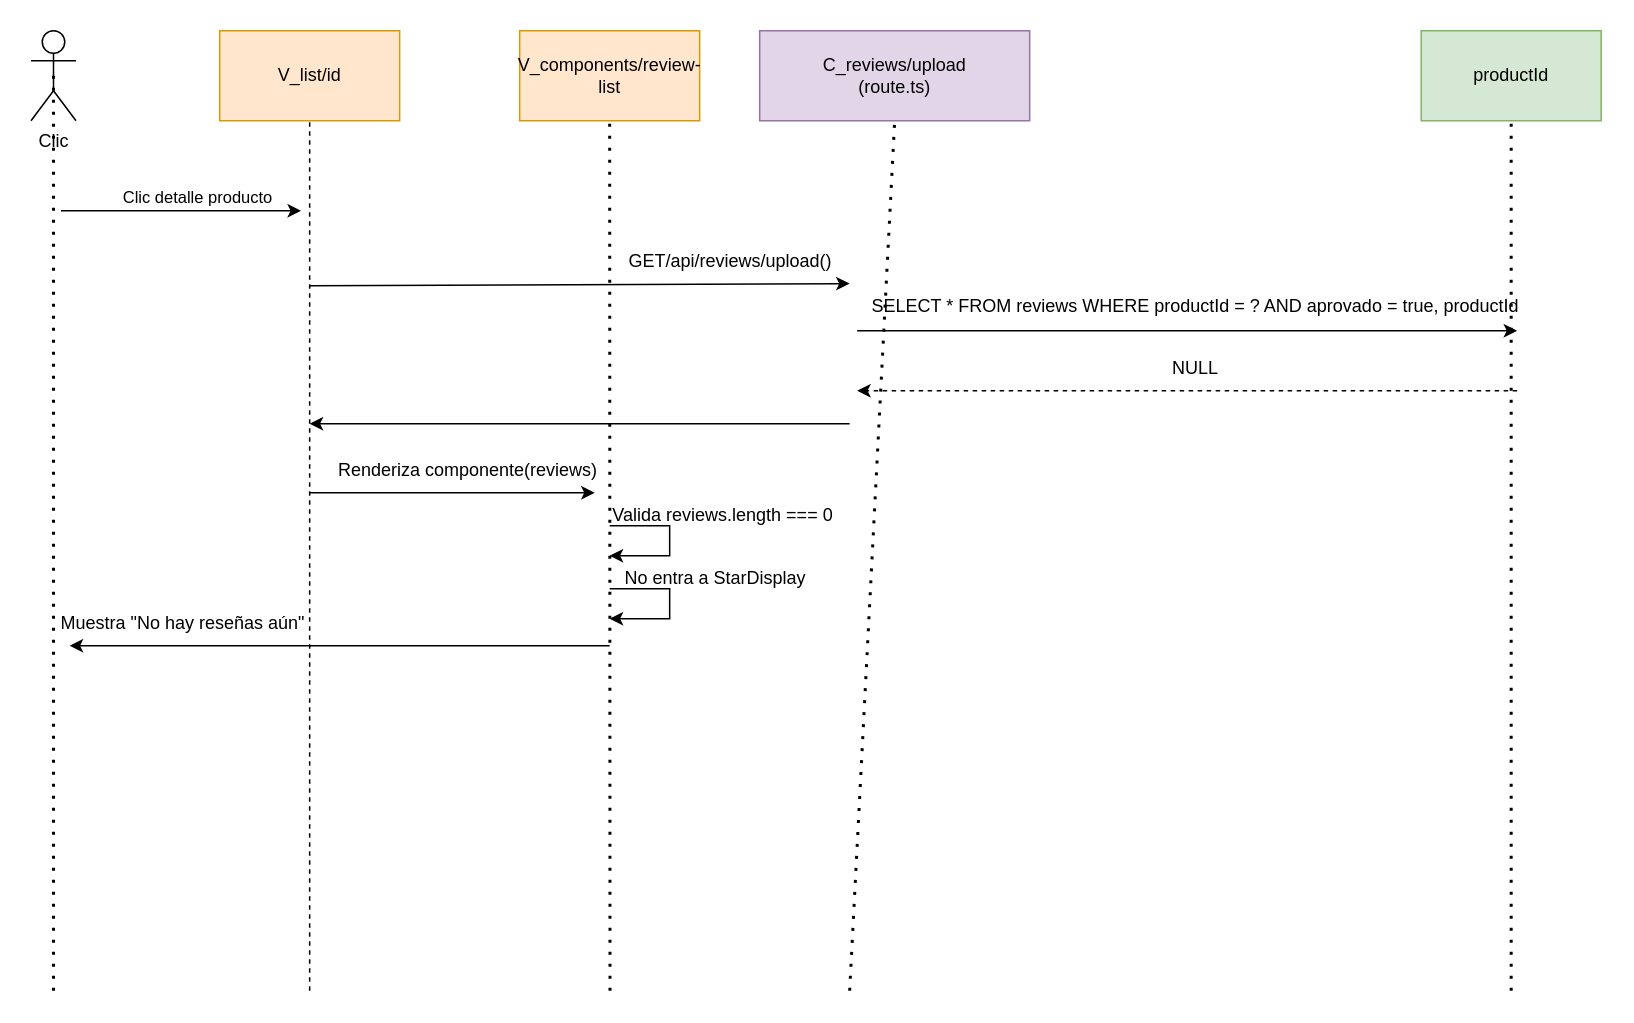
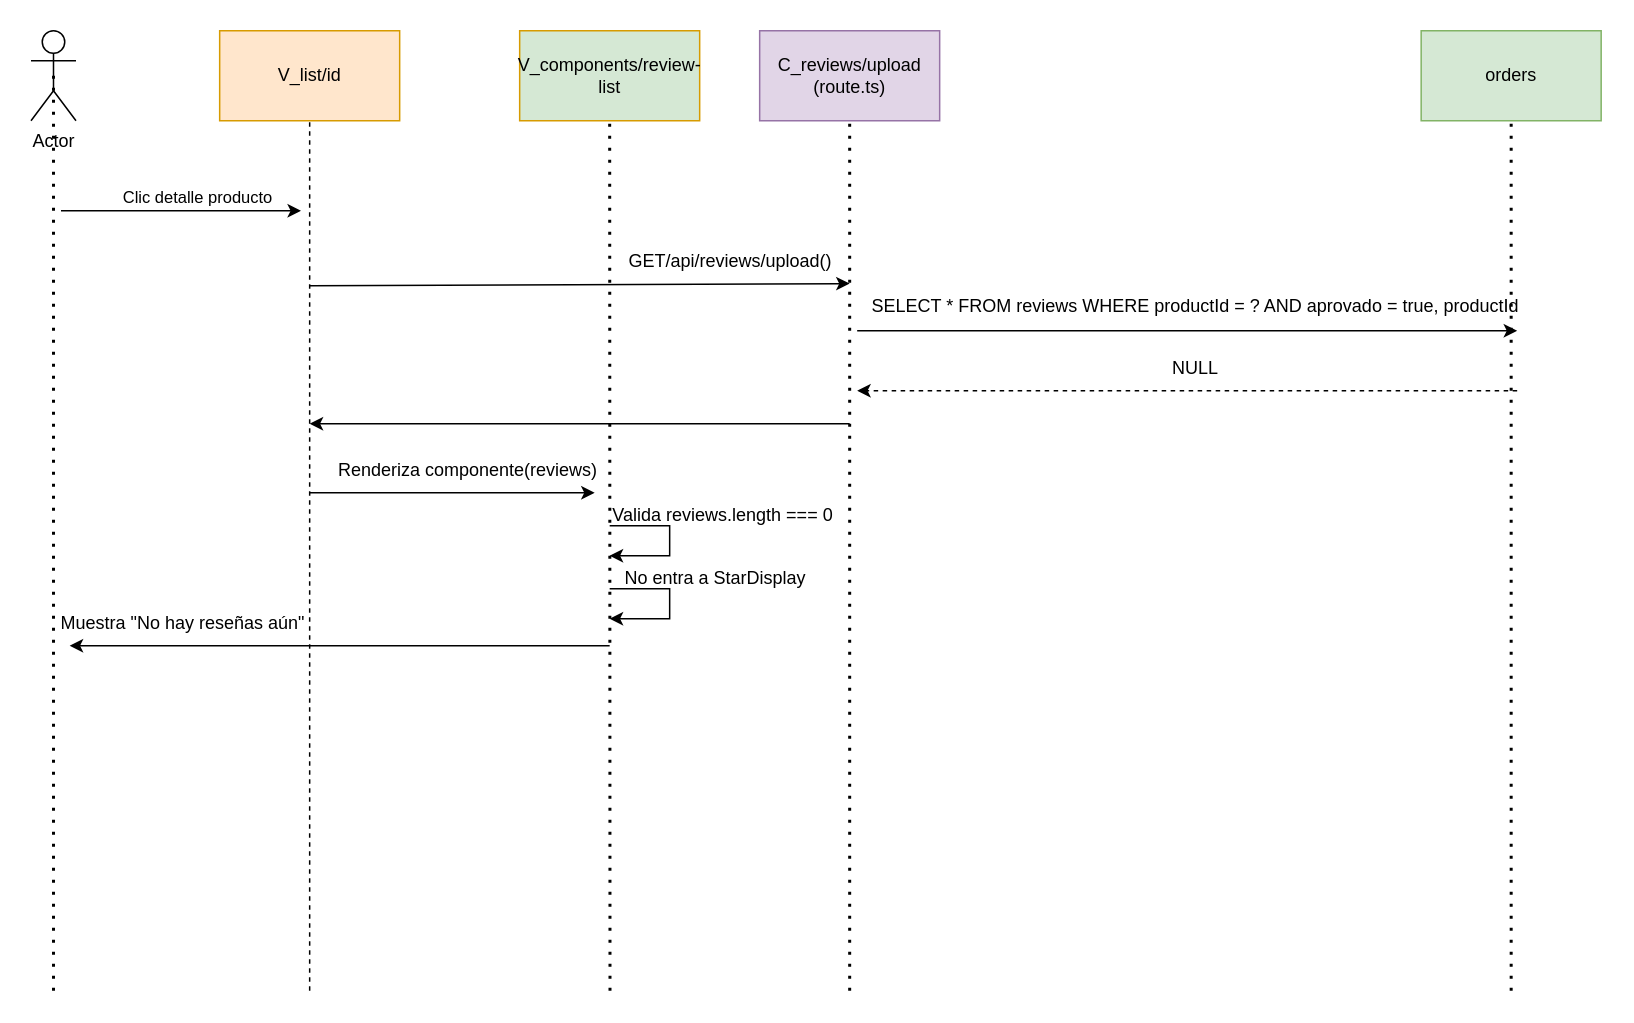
(609, 76) -> (609, 76)
(894, 76) -> (849, 76)
(1511, 76) -> (1511, 76)
(54, 142) -> (54, 142)
